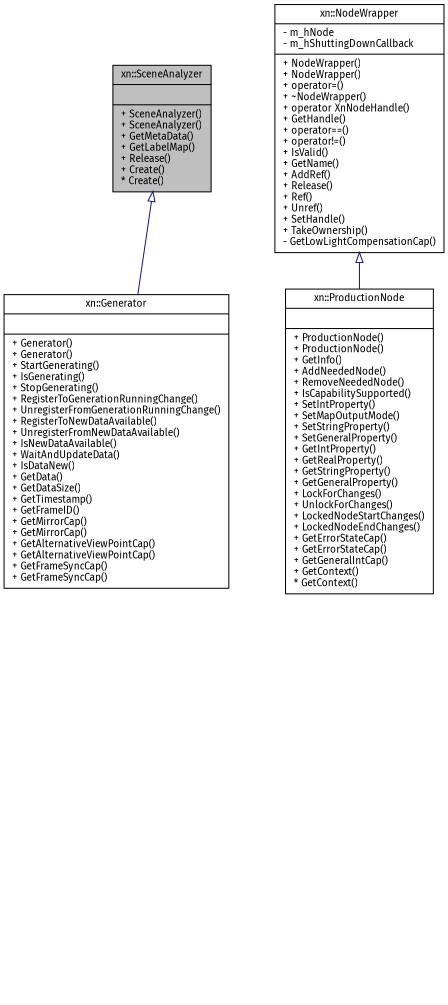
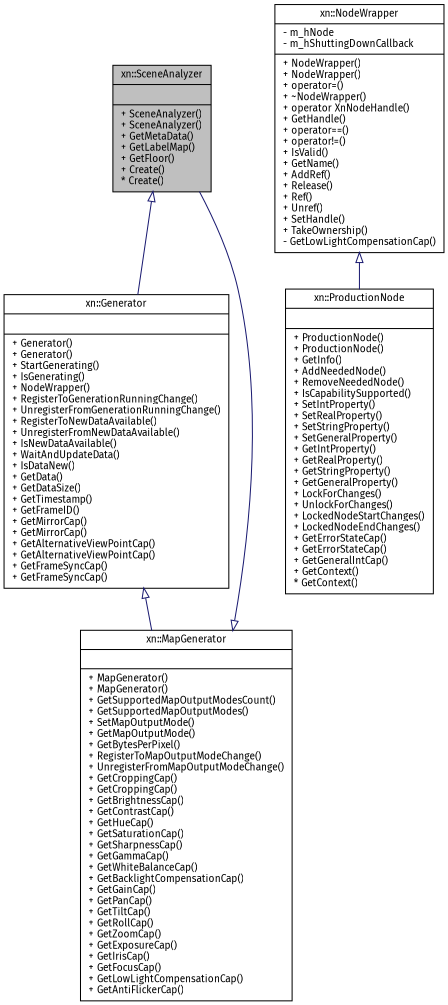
(146, 159) -> (148, 159)
(55, 388) -> (51, 388)
(347, 416) -> (338, 416)
none -> (186, 816)
